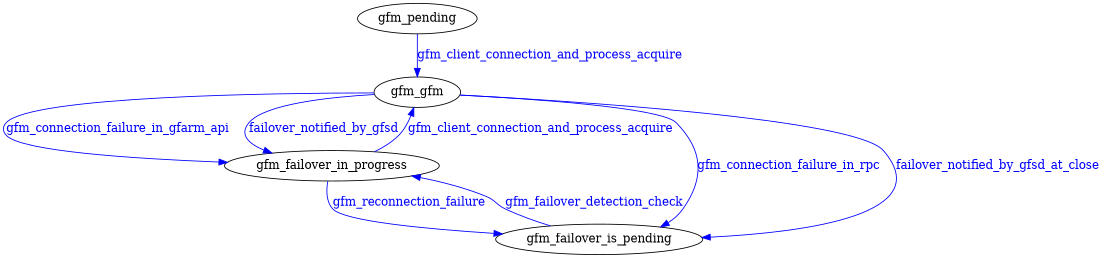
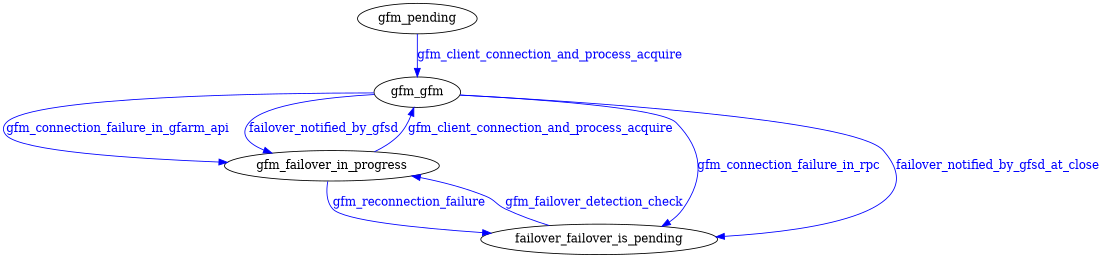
(599, 239) -> (599, 239)
